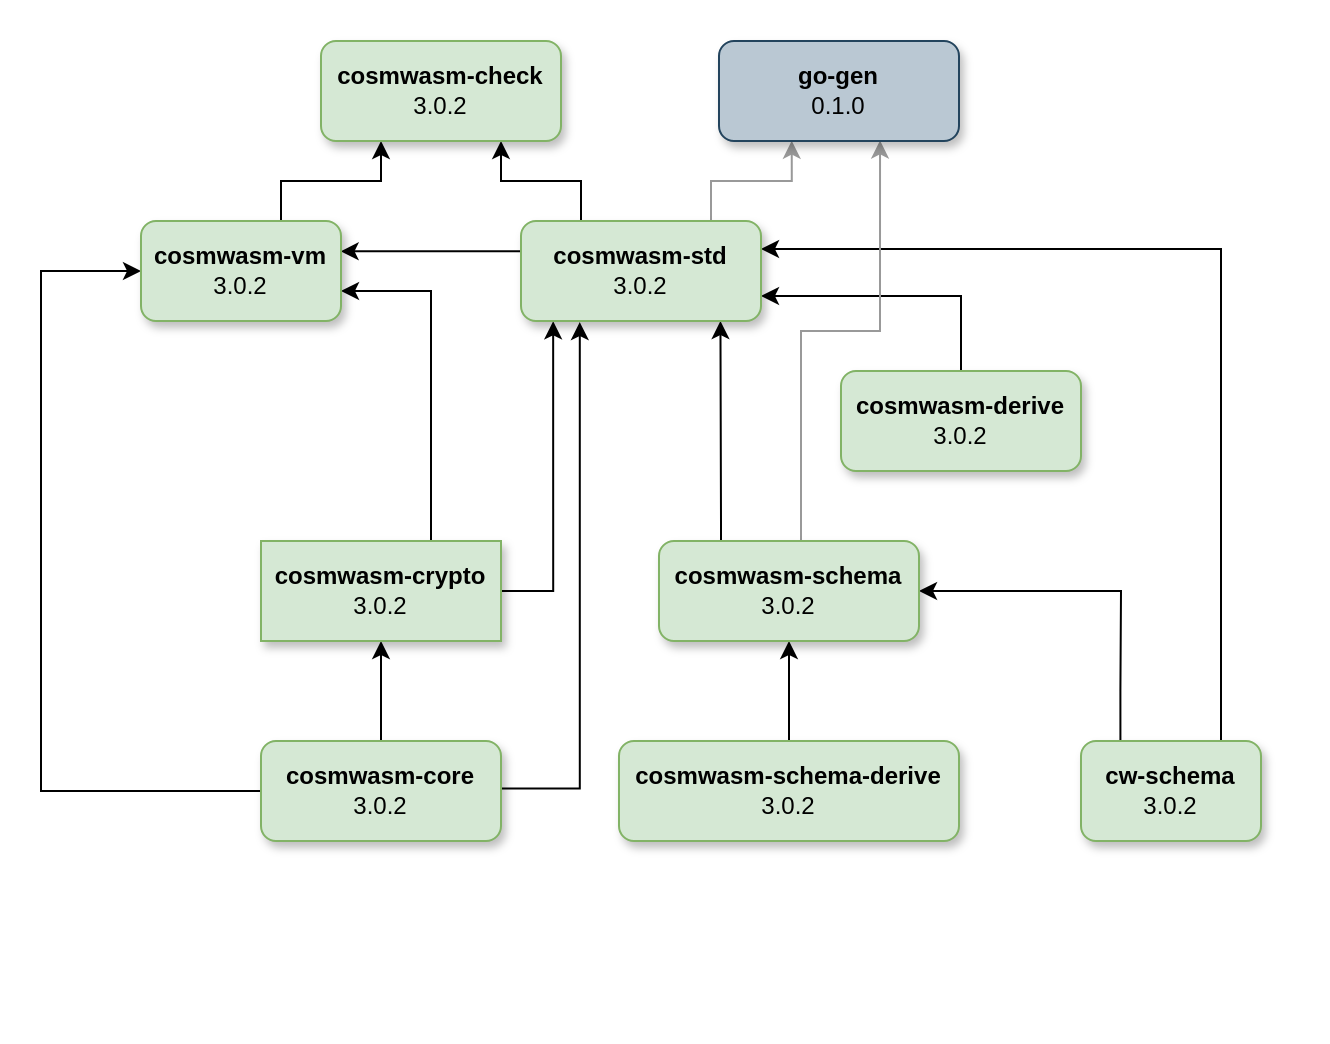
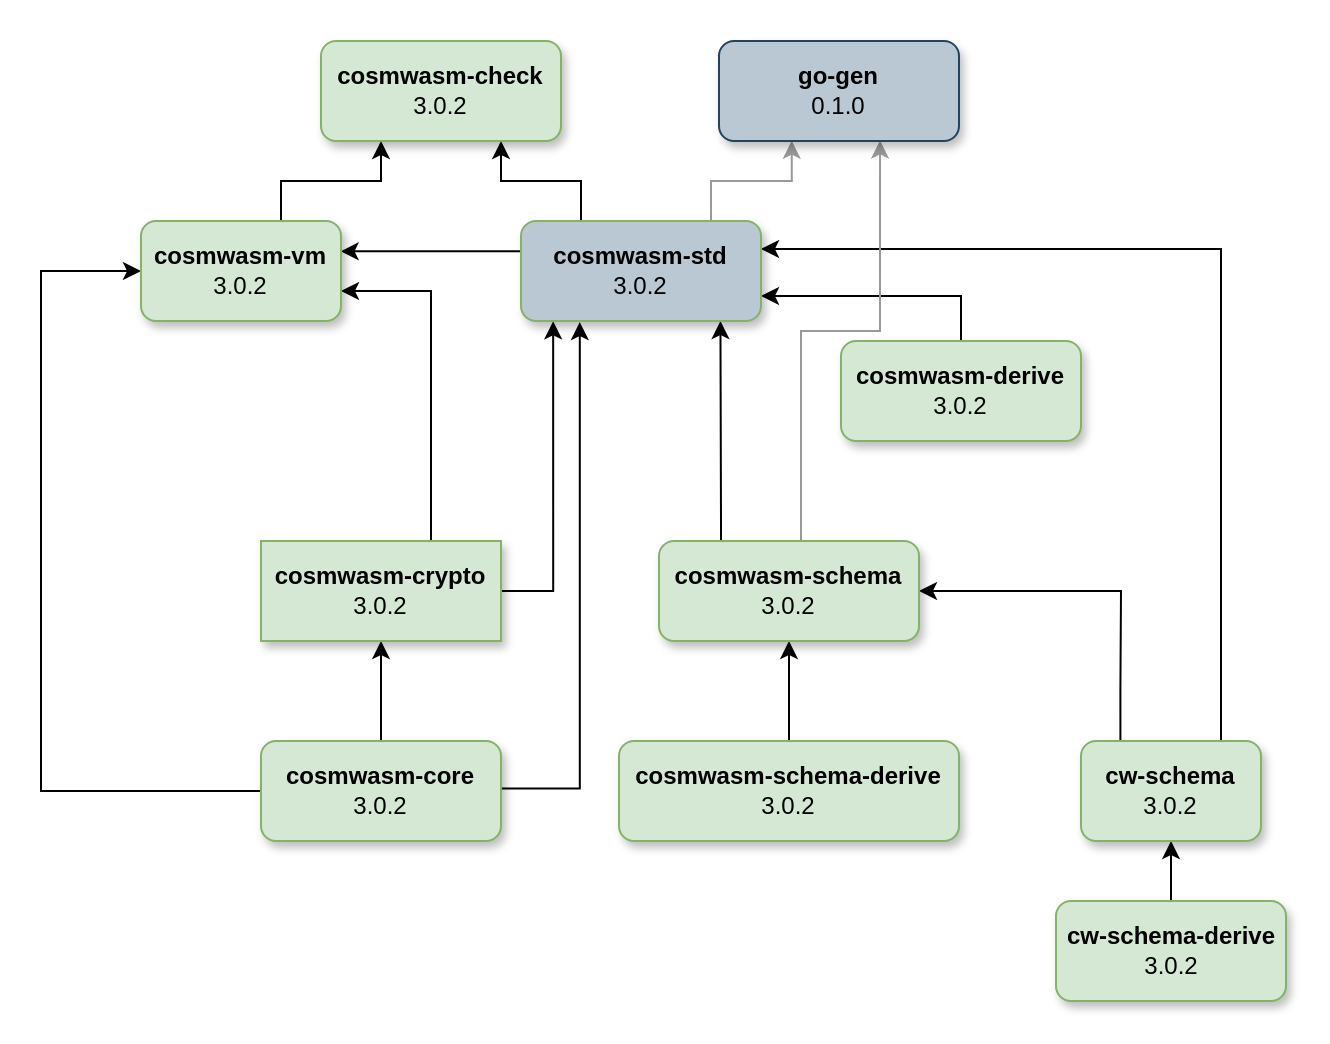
(641, 271) -> (641, 271)
(961, 421) -> (961, 391)
none -> (1171, 878)
none -> (1171, 951)
